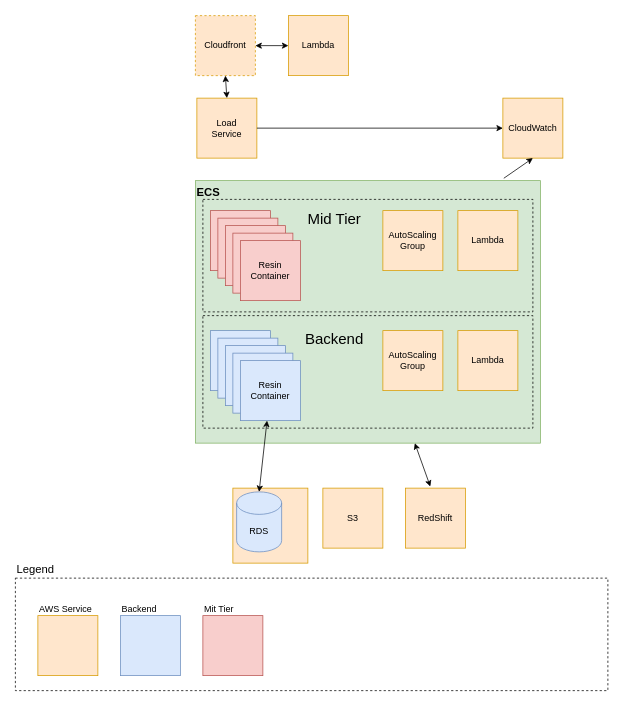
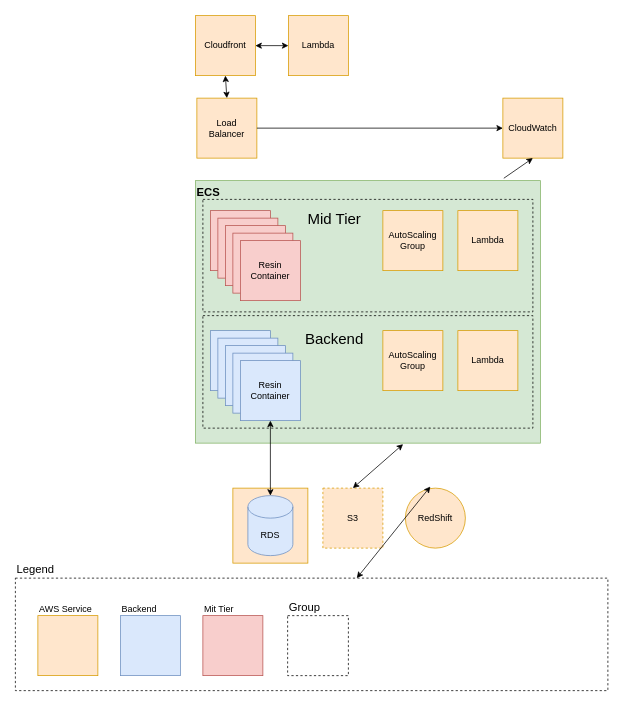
(225, 45) -> (225, 45)
(227, 128) -> (227, 128)
(423, 465) -> (394, 532)
none -> (378, 466)
(353, 518) -> (353, 518)
(435, 518) -> (435, 518)
(259, 522) -> (270, 525)
none -> (318, 645)
